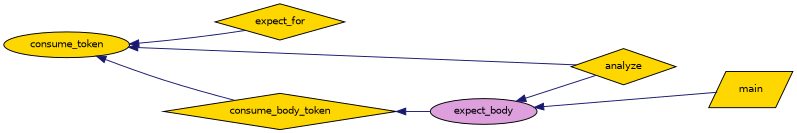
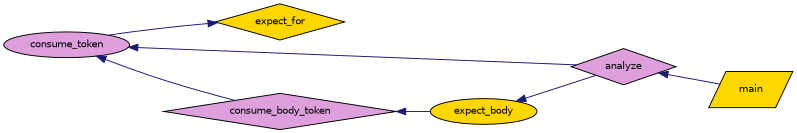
(192, 38) -> (158, 29)
(67, 45) -> (67, 45)
(624, 67) -> (624, 67)
(631, 99) -> (694, 79)
(280, 111) -> (280, 111)
(484, 111) -> (484, 111)
